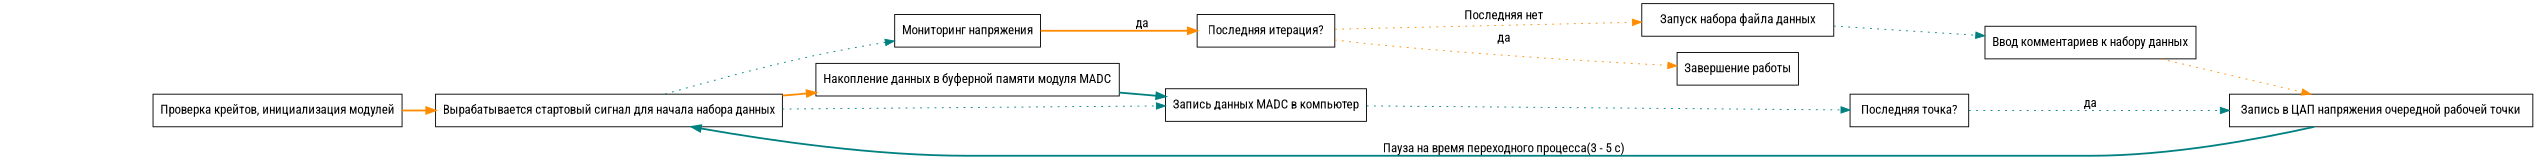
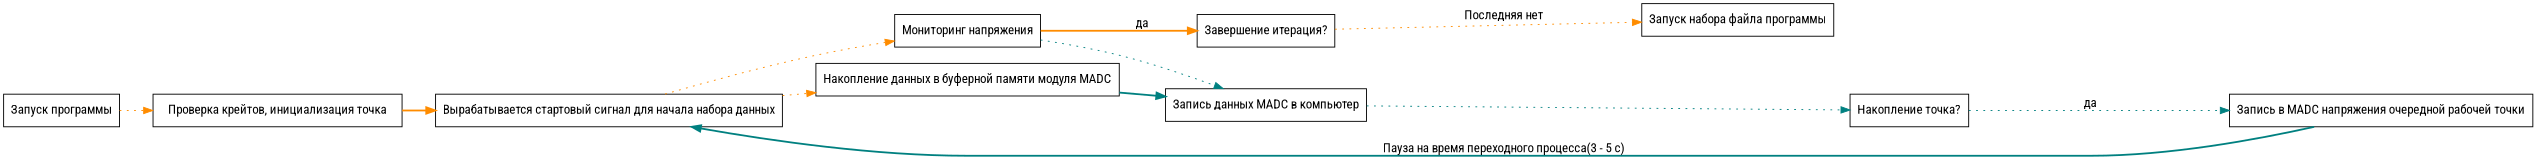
(1738, 20) -> (1738, 20)
(1266, 31) -> (1266, 31)
(2090, 43) -> none
(774, 65) -> (774, 65)
(1738, 69) -> none
(795, 95) -> (795, 95)
(969, 107) -> (1129, 58)
none -> (62, 110)
(278, 110) -> (278, 110)
(1909, 110) -> (1909, 110)
(2381, 110) -> (2381, 110)
